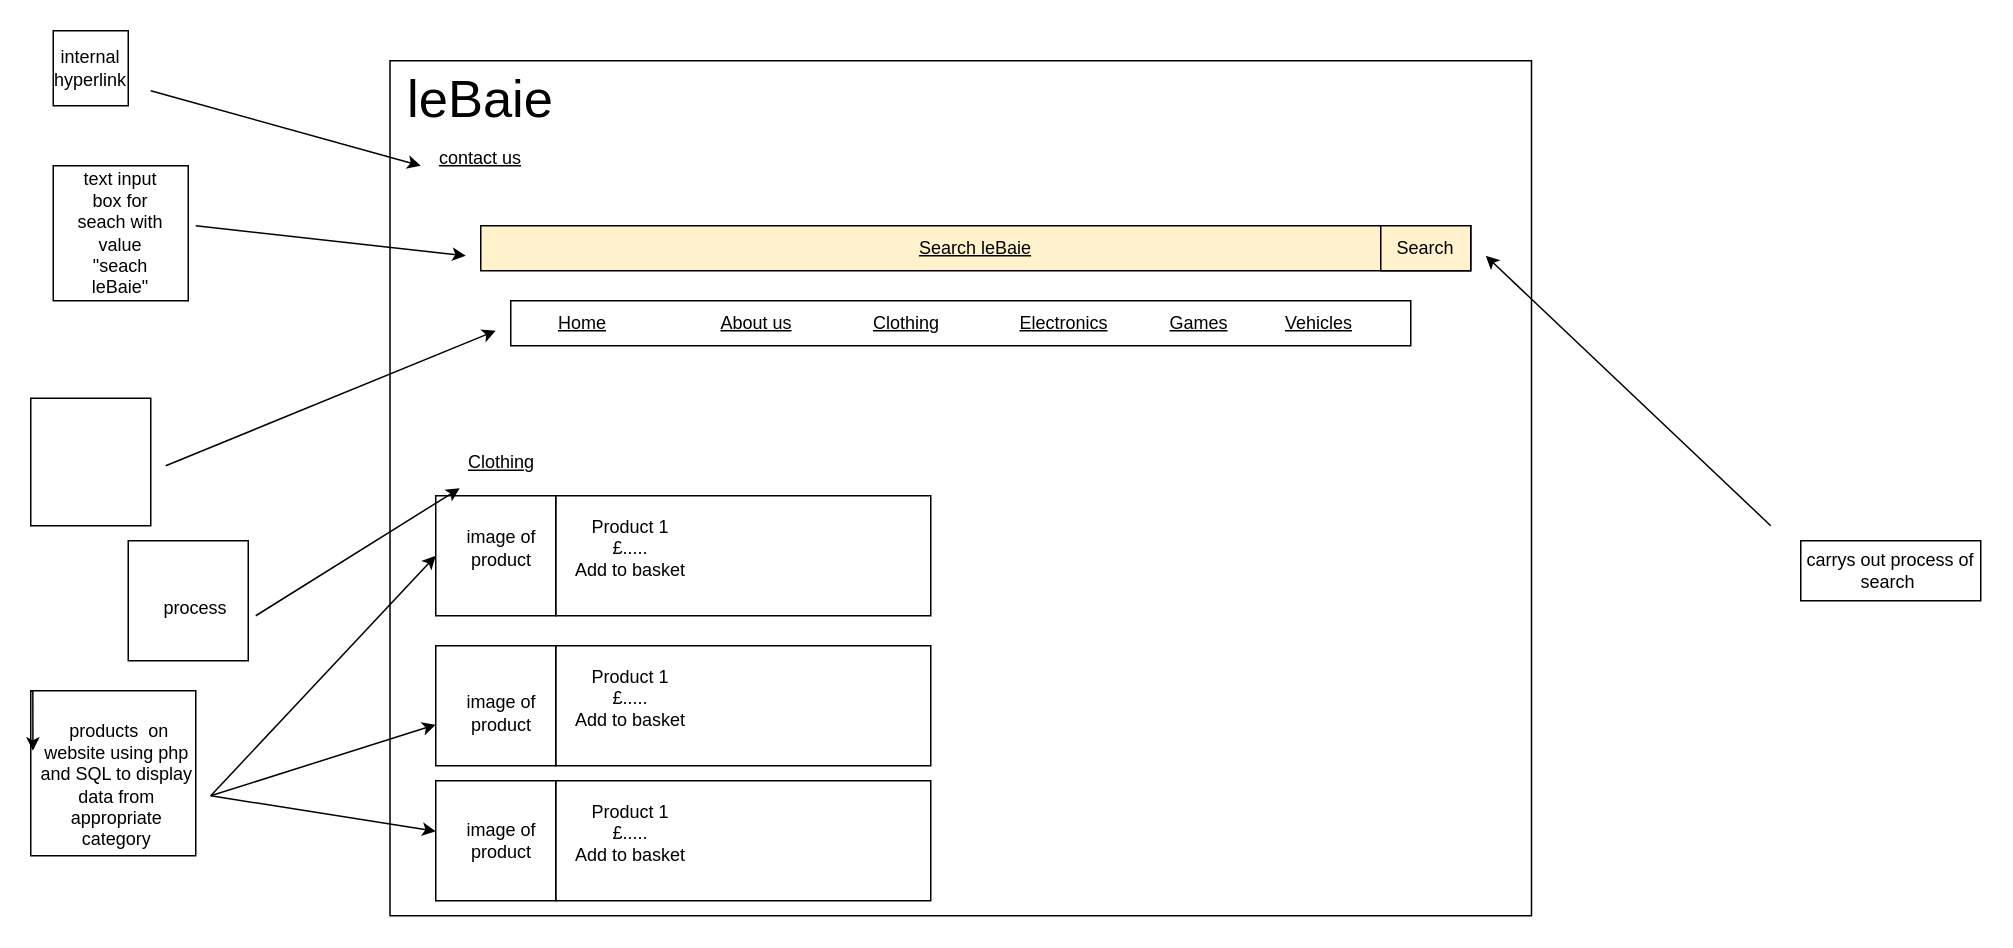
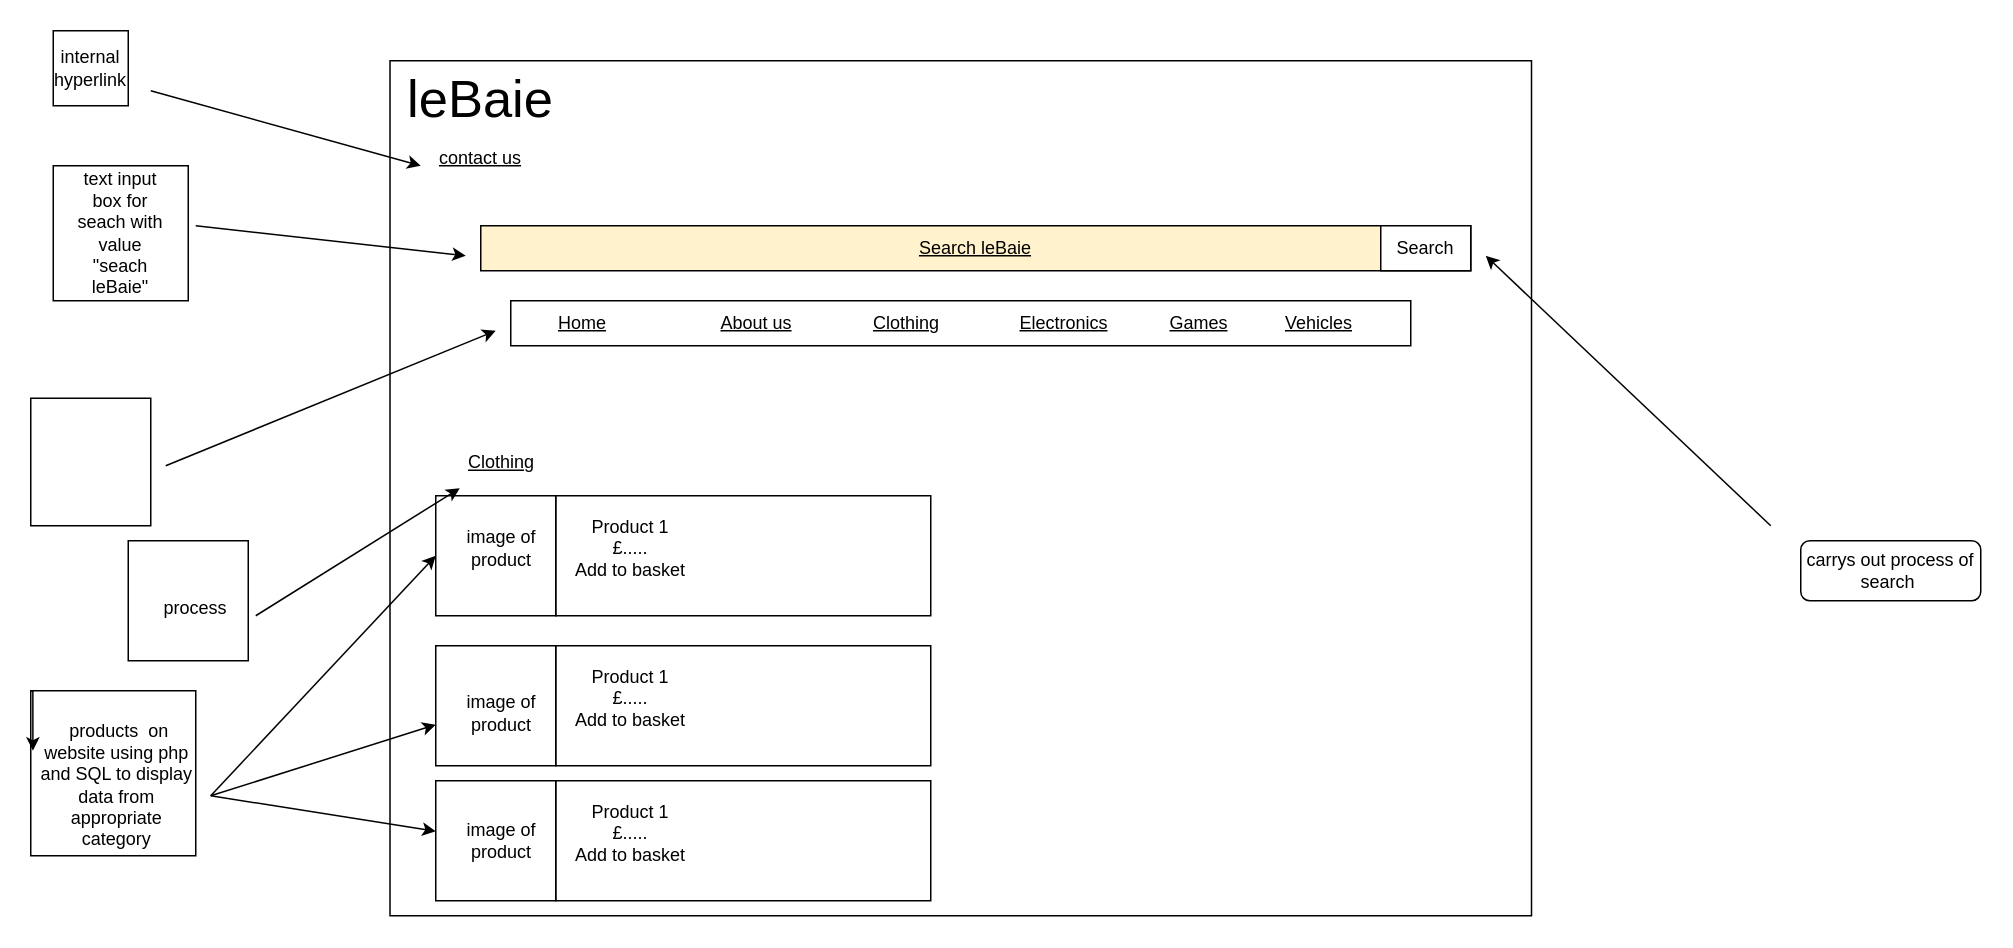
(1426, 248) -> (1426, 248)
(1891, 571) -> (1891, 571)
